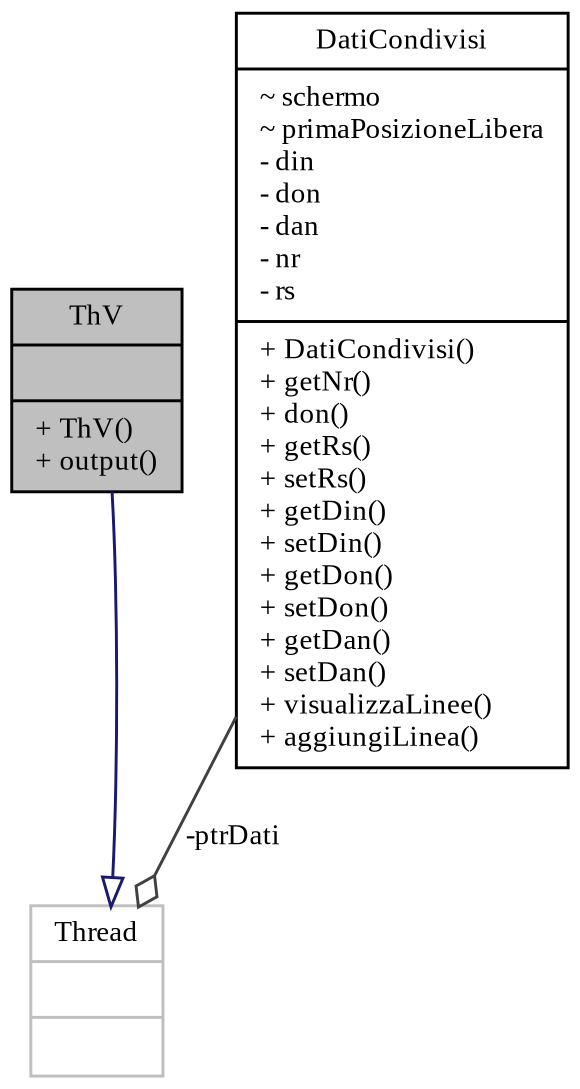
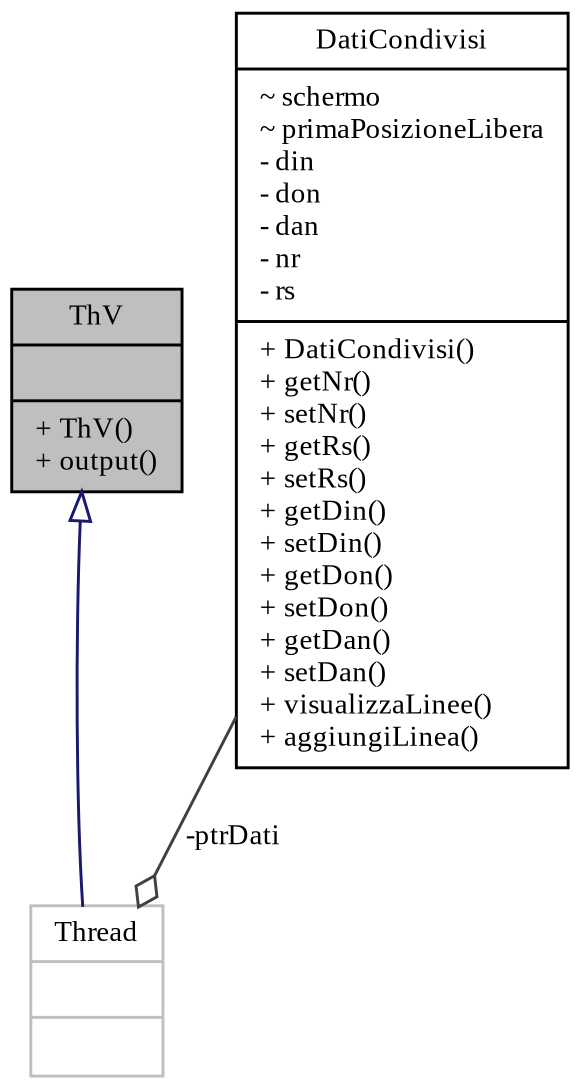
(305, 414) -> (314, 414)
(117, 684) -> (77, 714)
